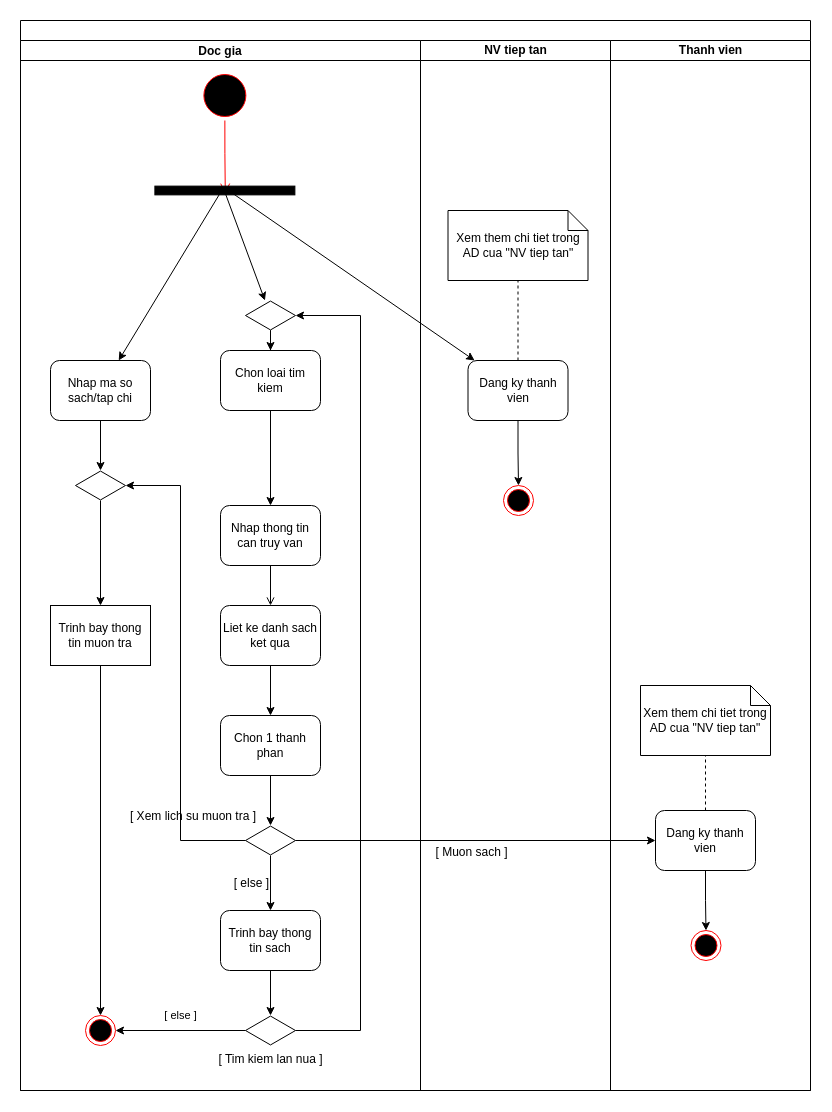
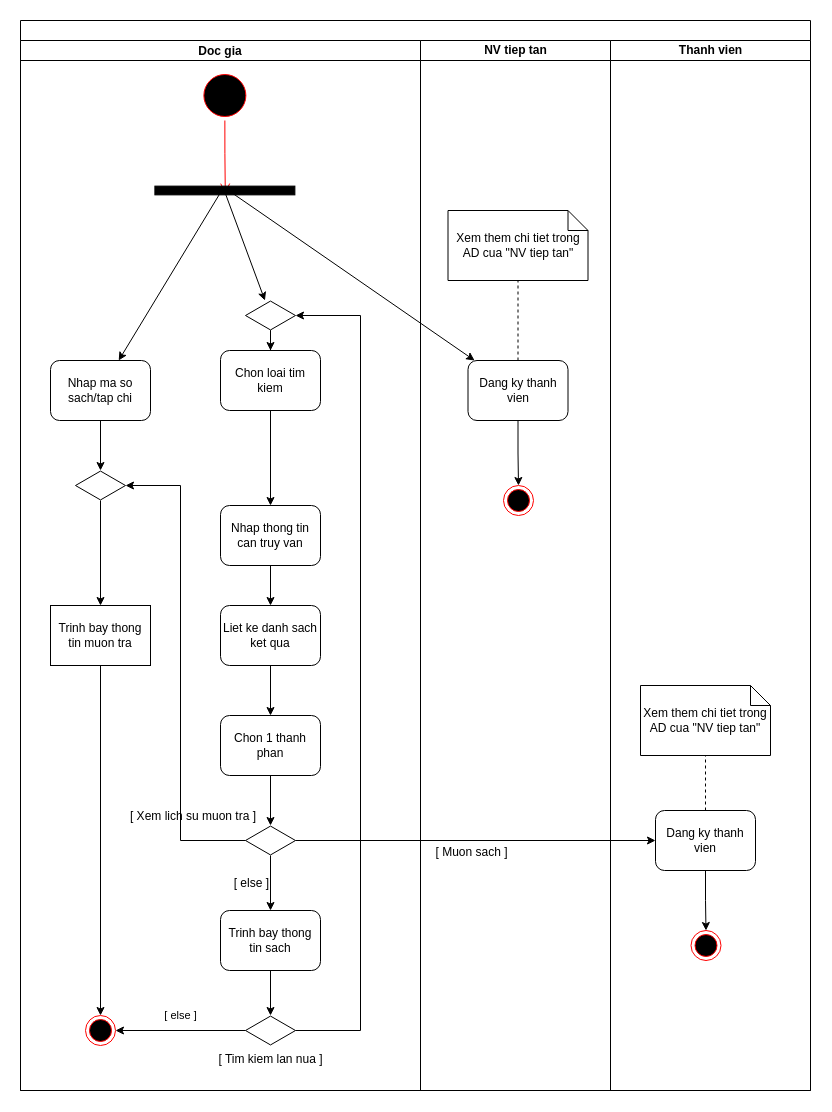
(271, 599) -> (271, 597)
